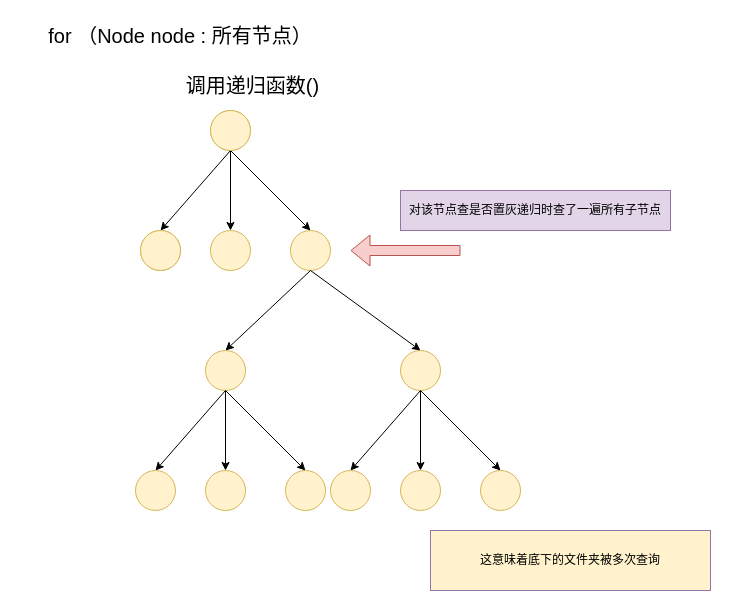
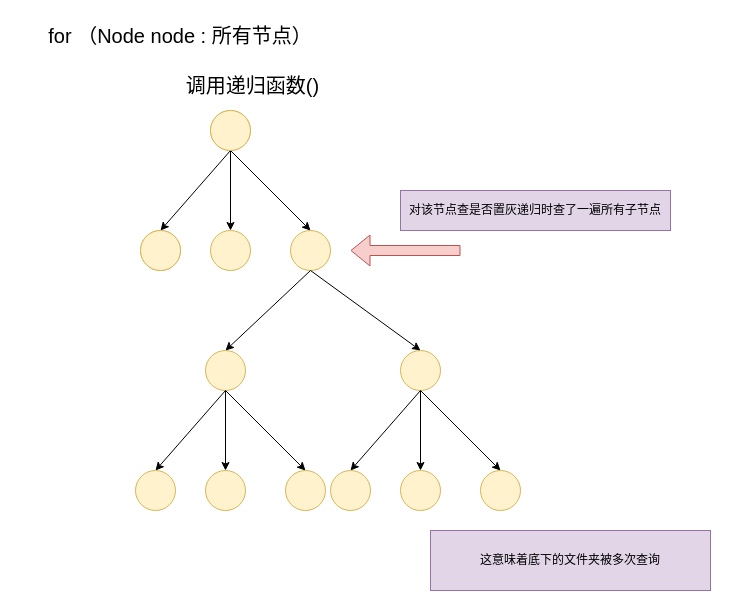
(571, 561) -> (571, 561)
